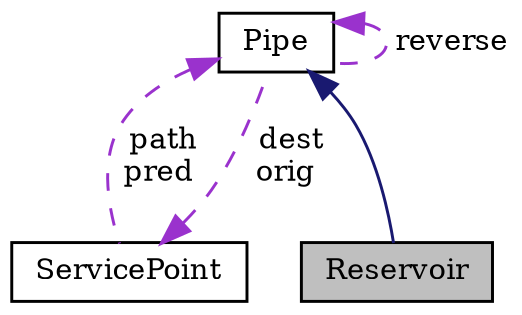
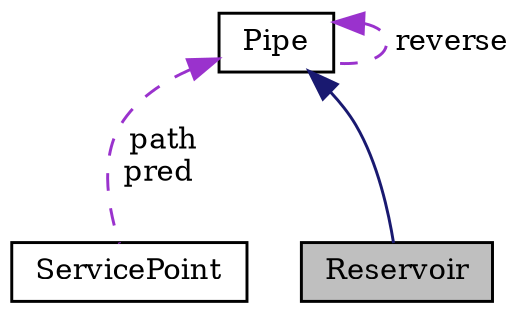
(234, 152) -> none
